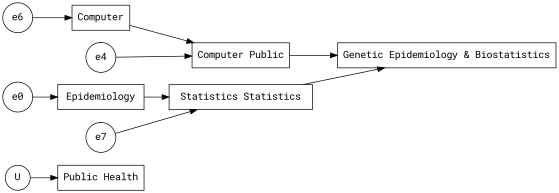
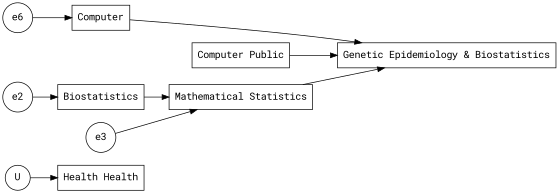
(158, 33) -> (242, 29)
(101, 57) -> none
(18, 97) -> (18, 97)
(101, 97) -> (101, 97)
(241, 97) -> (241, 97)
(101, 137) -> (101, 137)
(101, 178) -> (101, 178)
